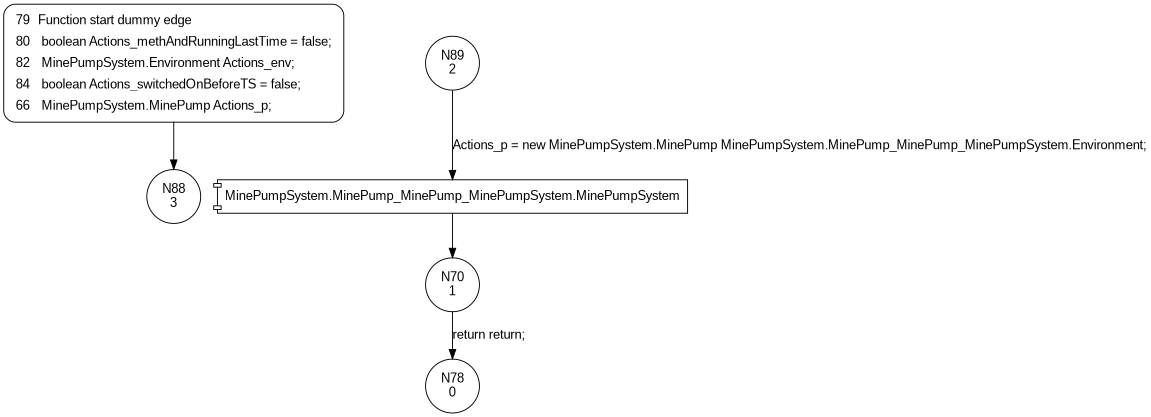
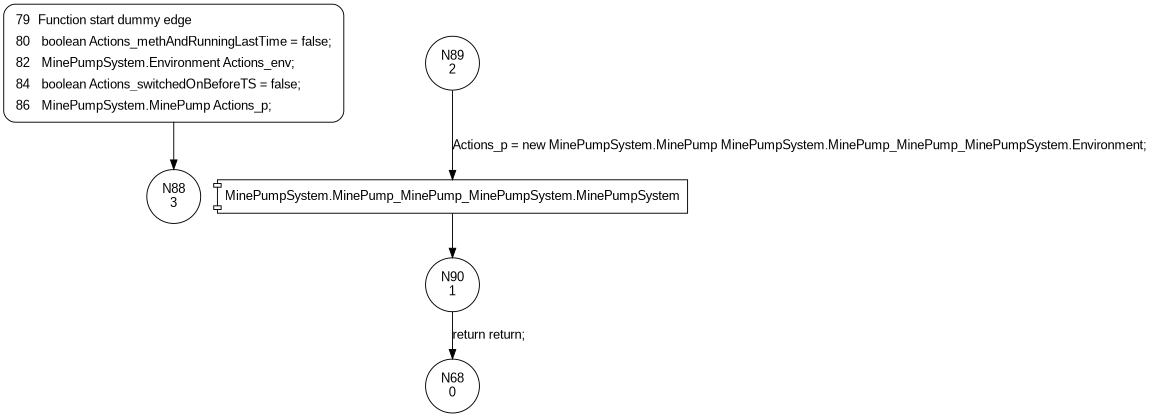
(23, 106) -> (23, 106)
(453, 285) -> (453, 285)
(453, 386) -> (453, 386)
